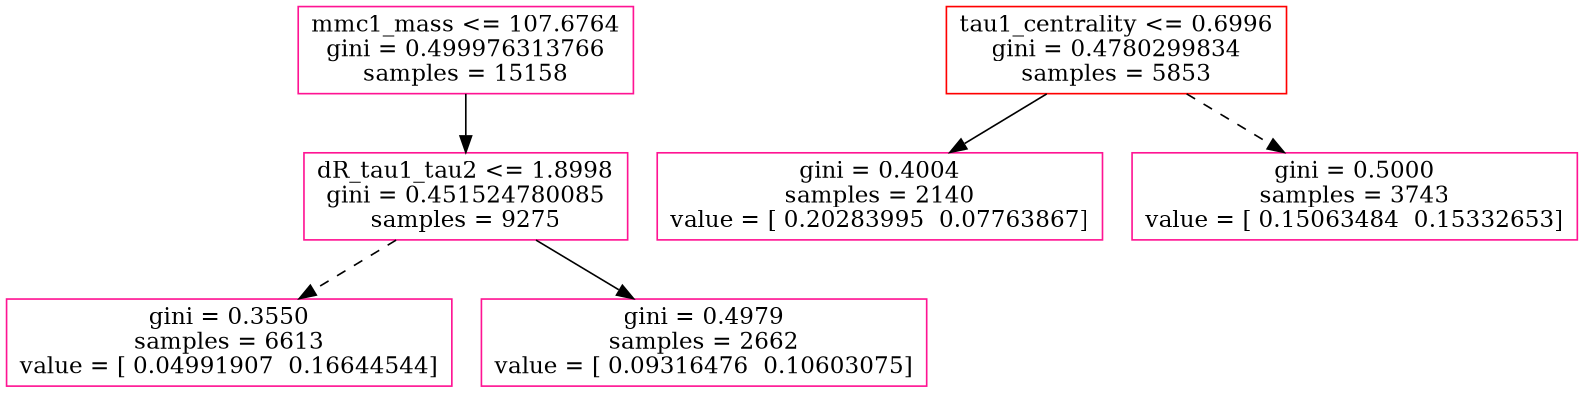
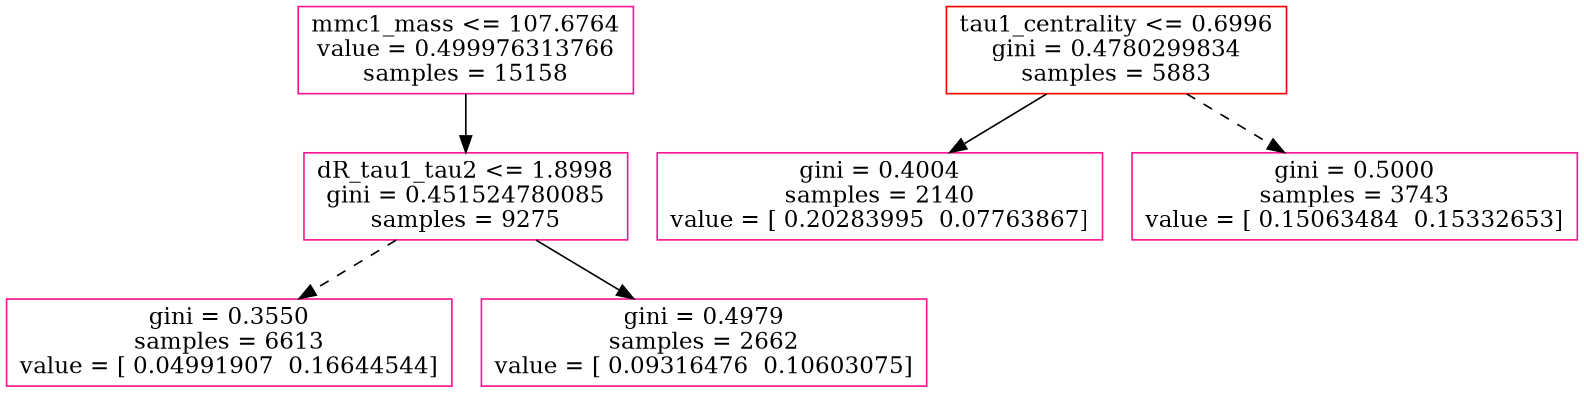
(466, 50) -> (466, 50)
(1116, 50) -> (1116, 50)
